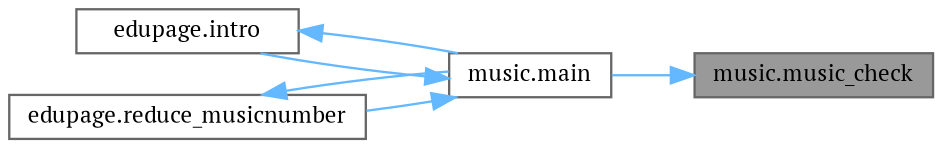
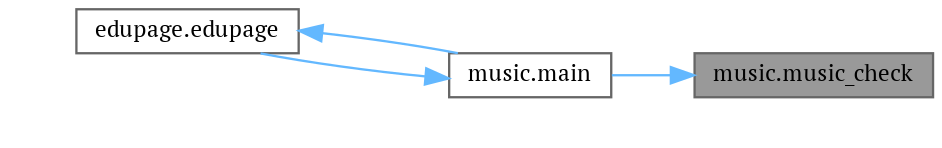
(188, 31) -> (188, 31)
(188, 117) -> none
